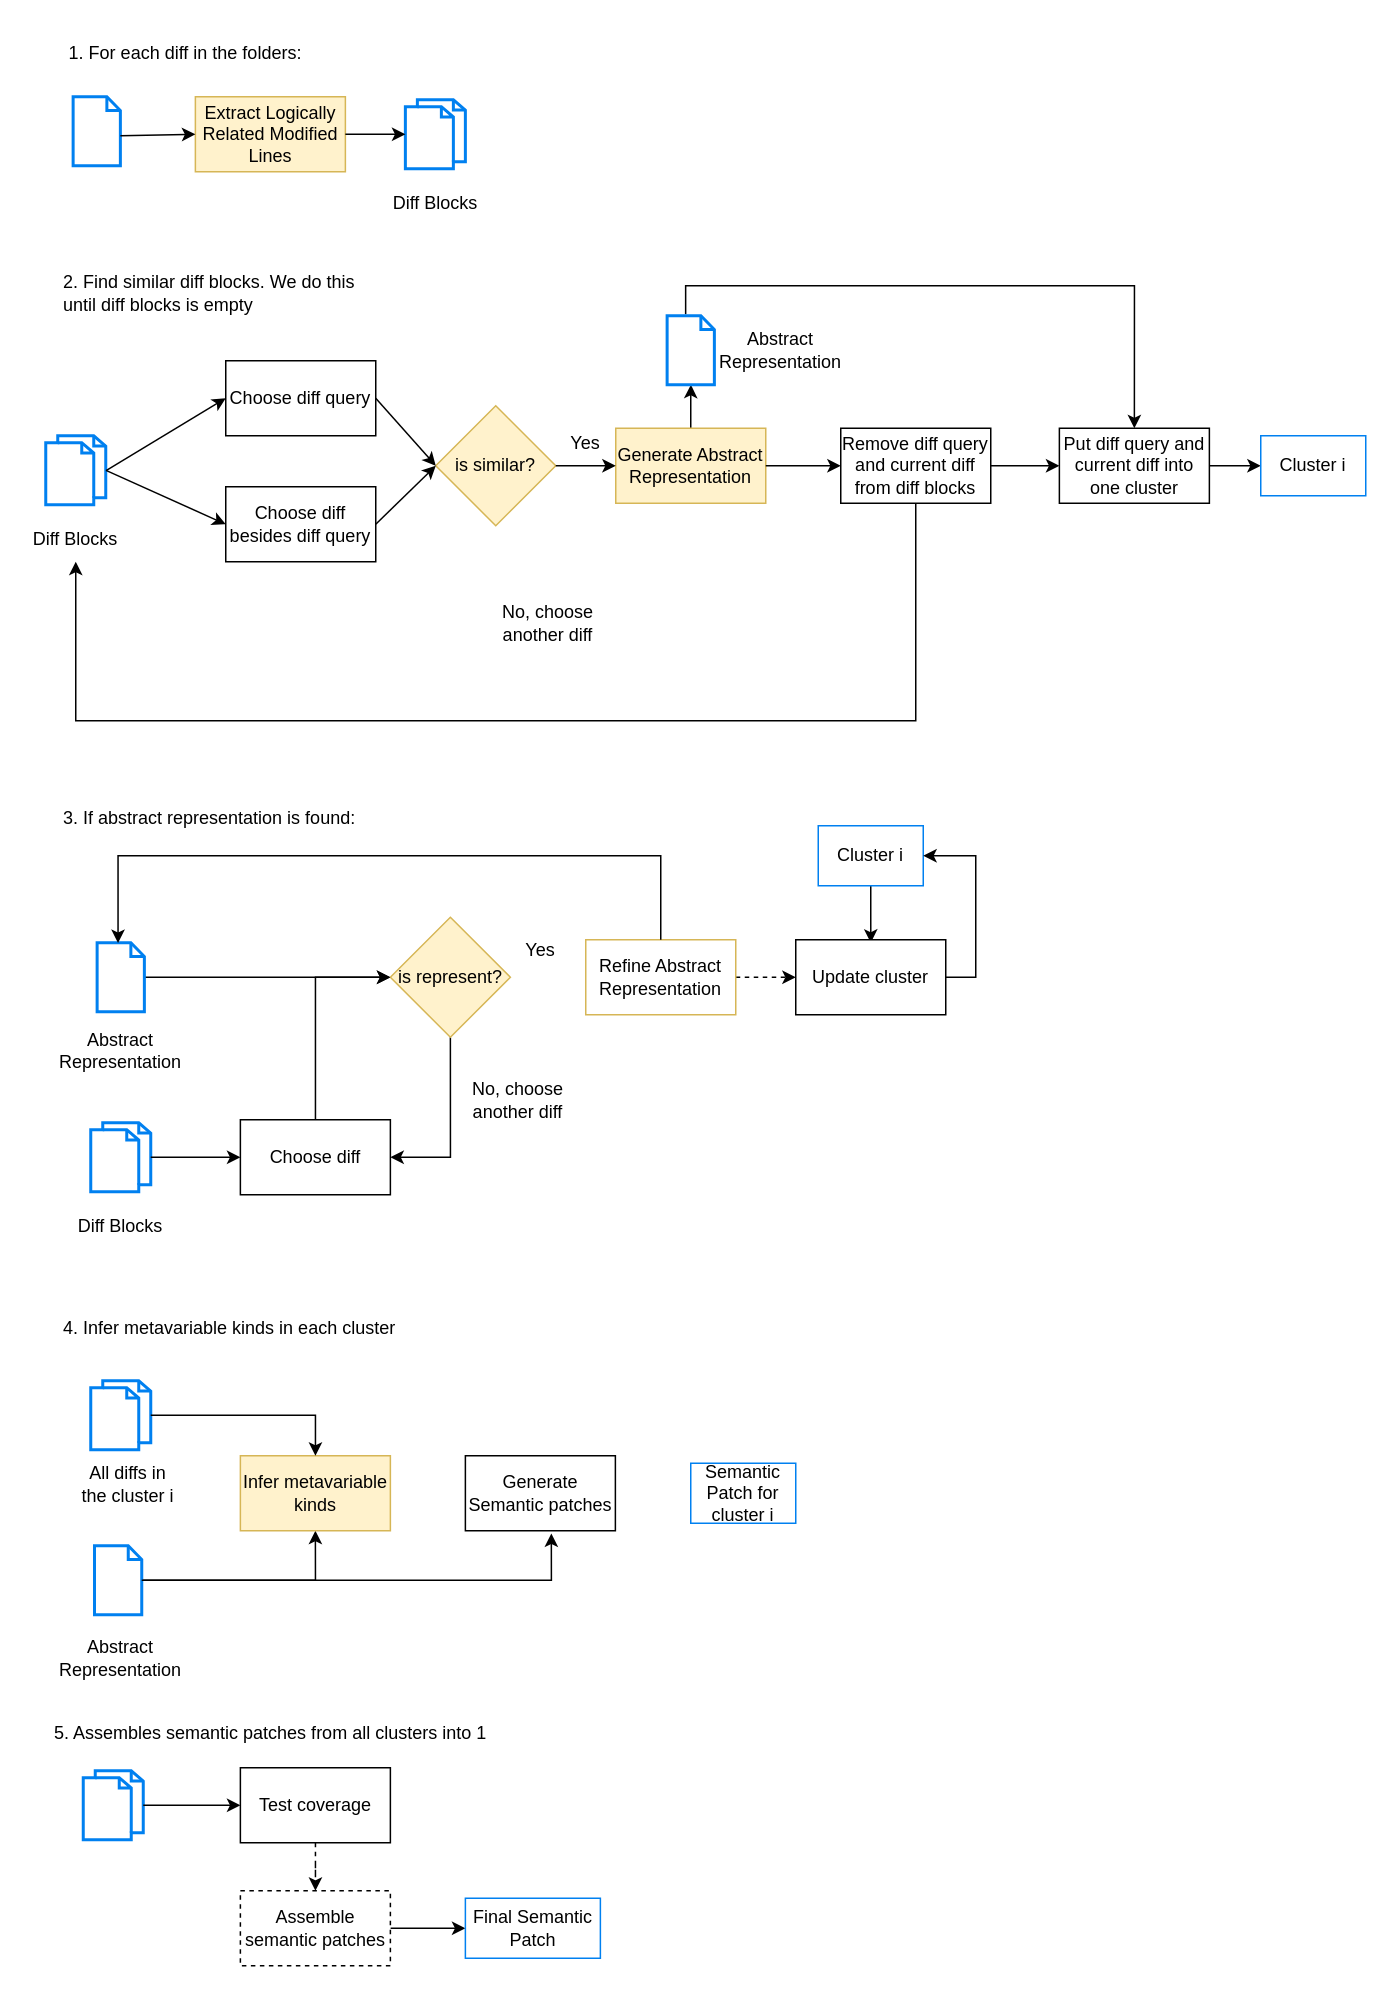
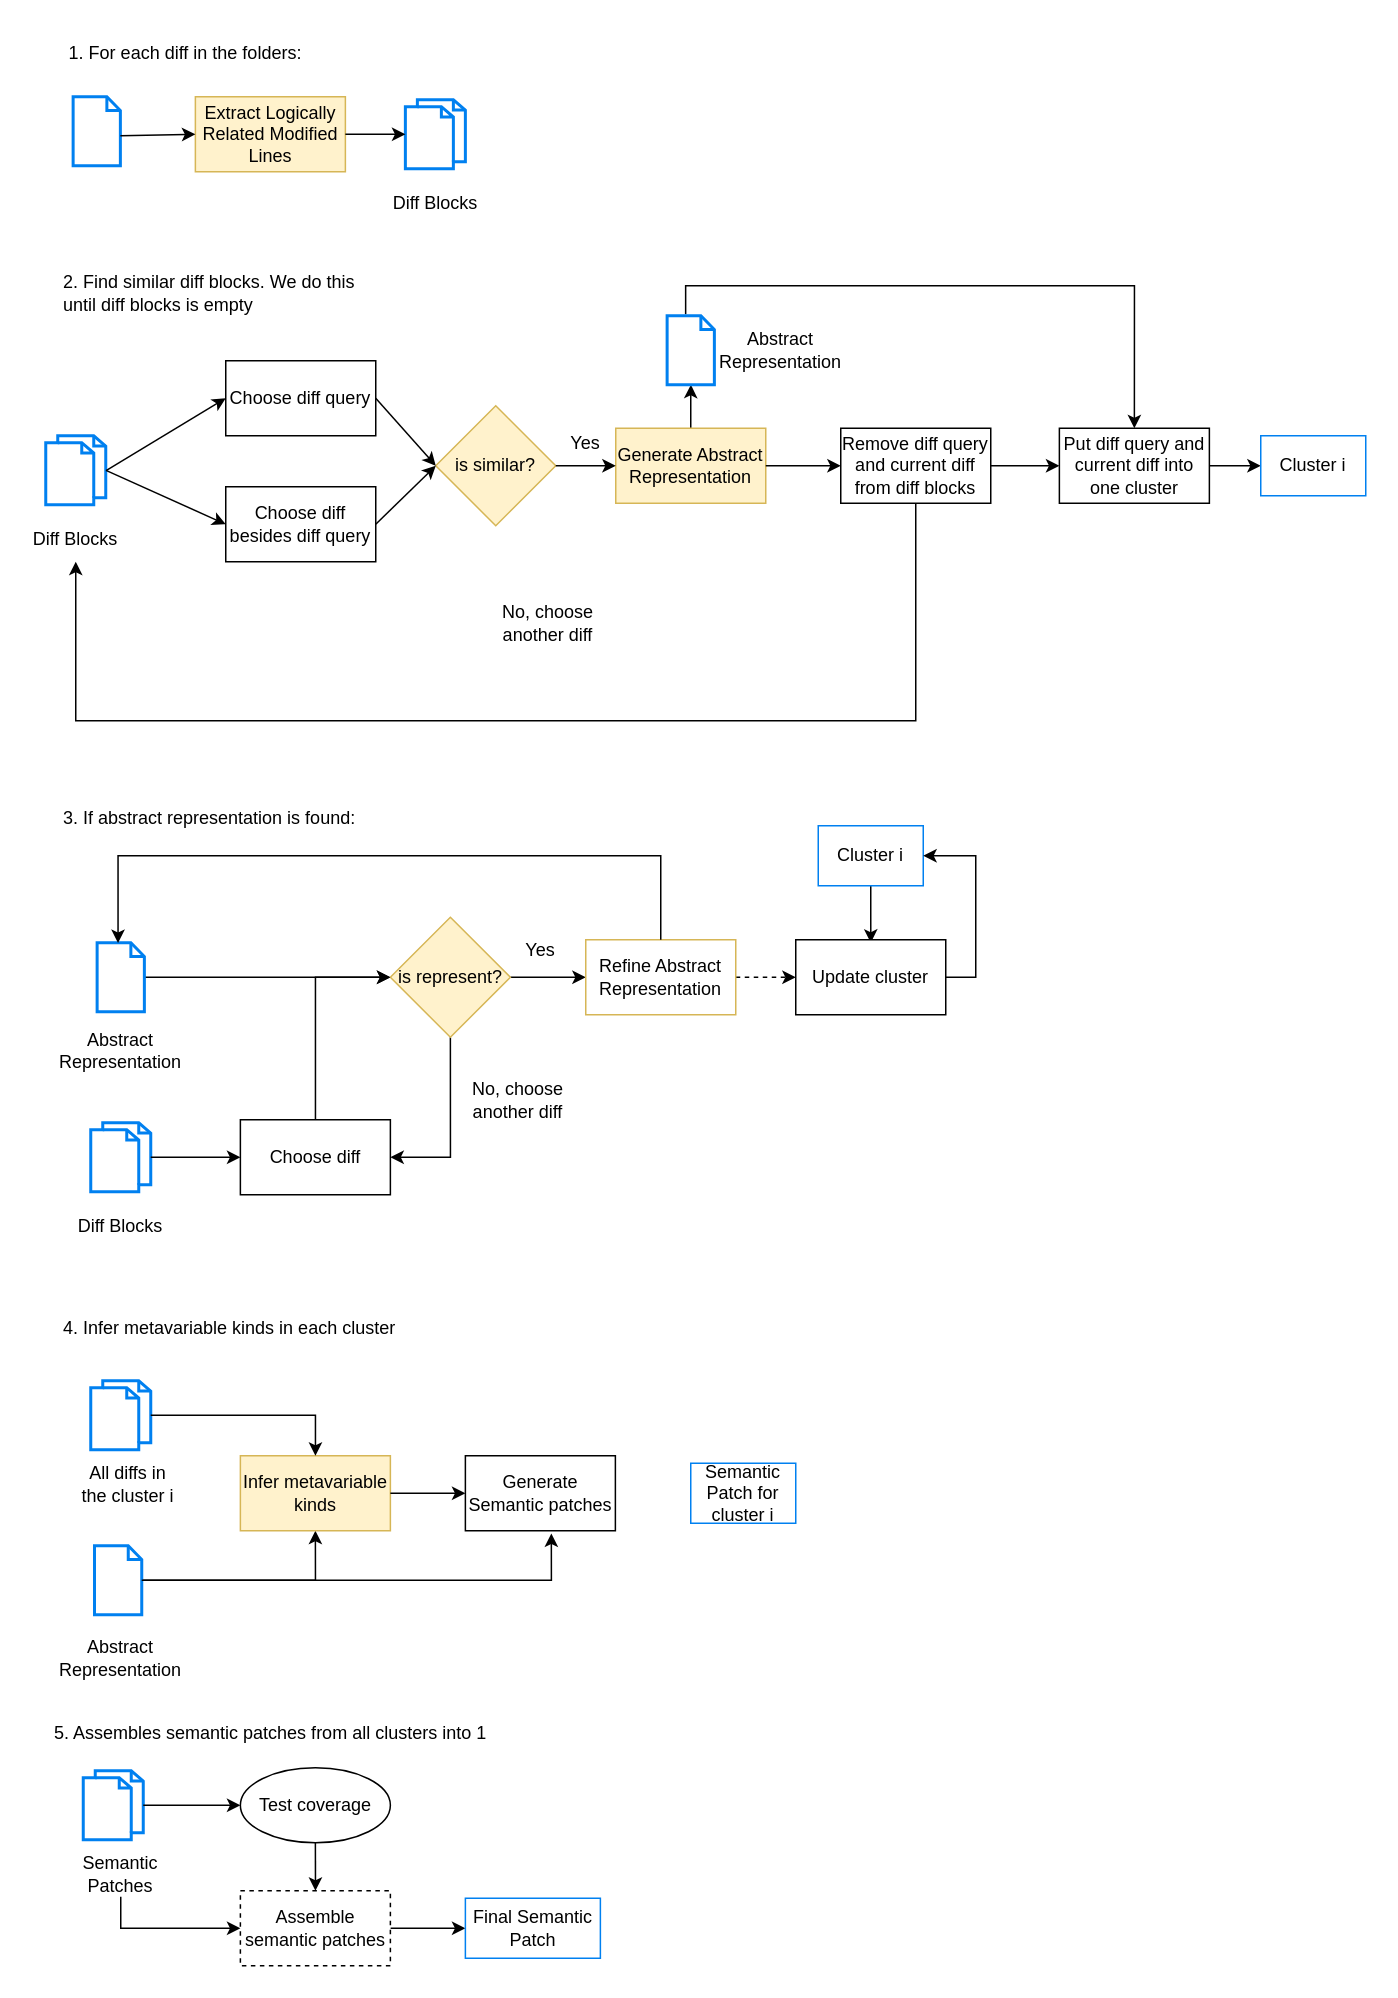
none -> (543, 977)
none -> (423, 1493)
(315, 1805) -> (315, 1805)
(315, 1871) -> (315, 1871)
none -> (121, 1874)
none -> (160, 1928)
